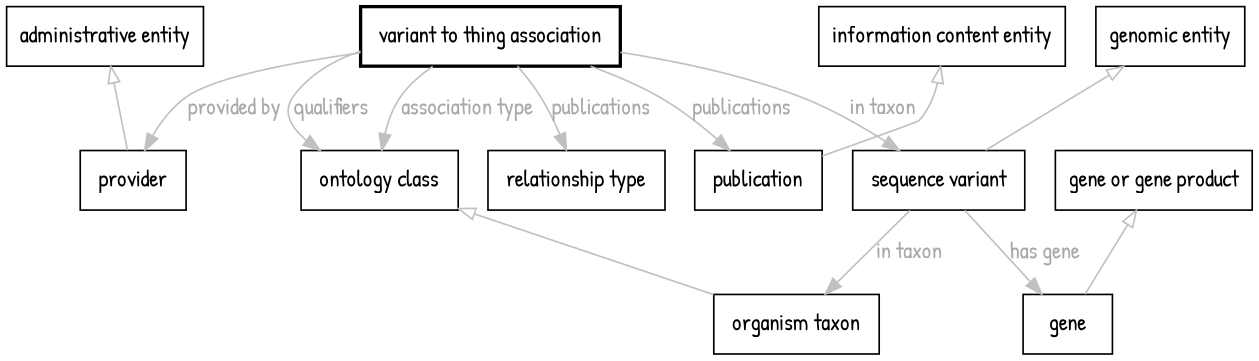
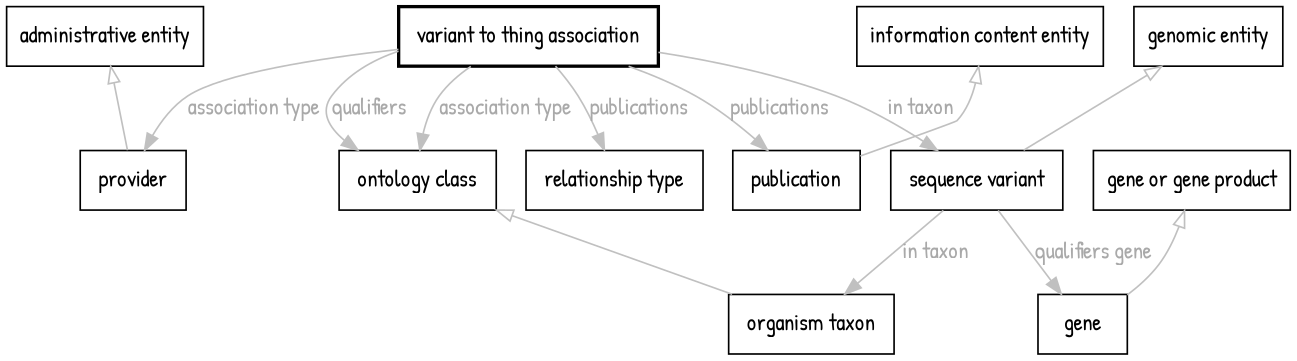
(235, 108) -> (254, 108)
(1045, 252) -> (1093, 252)
